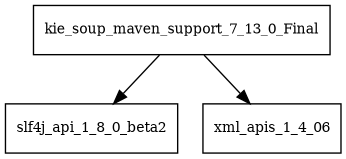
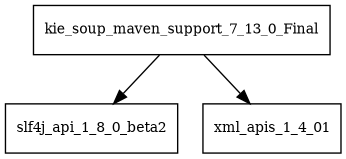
(272, 128) -> (272, 128)
